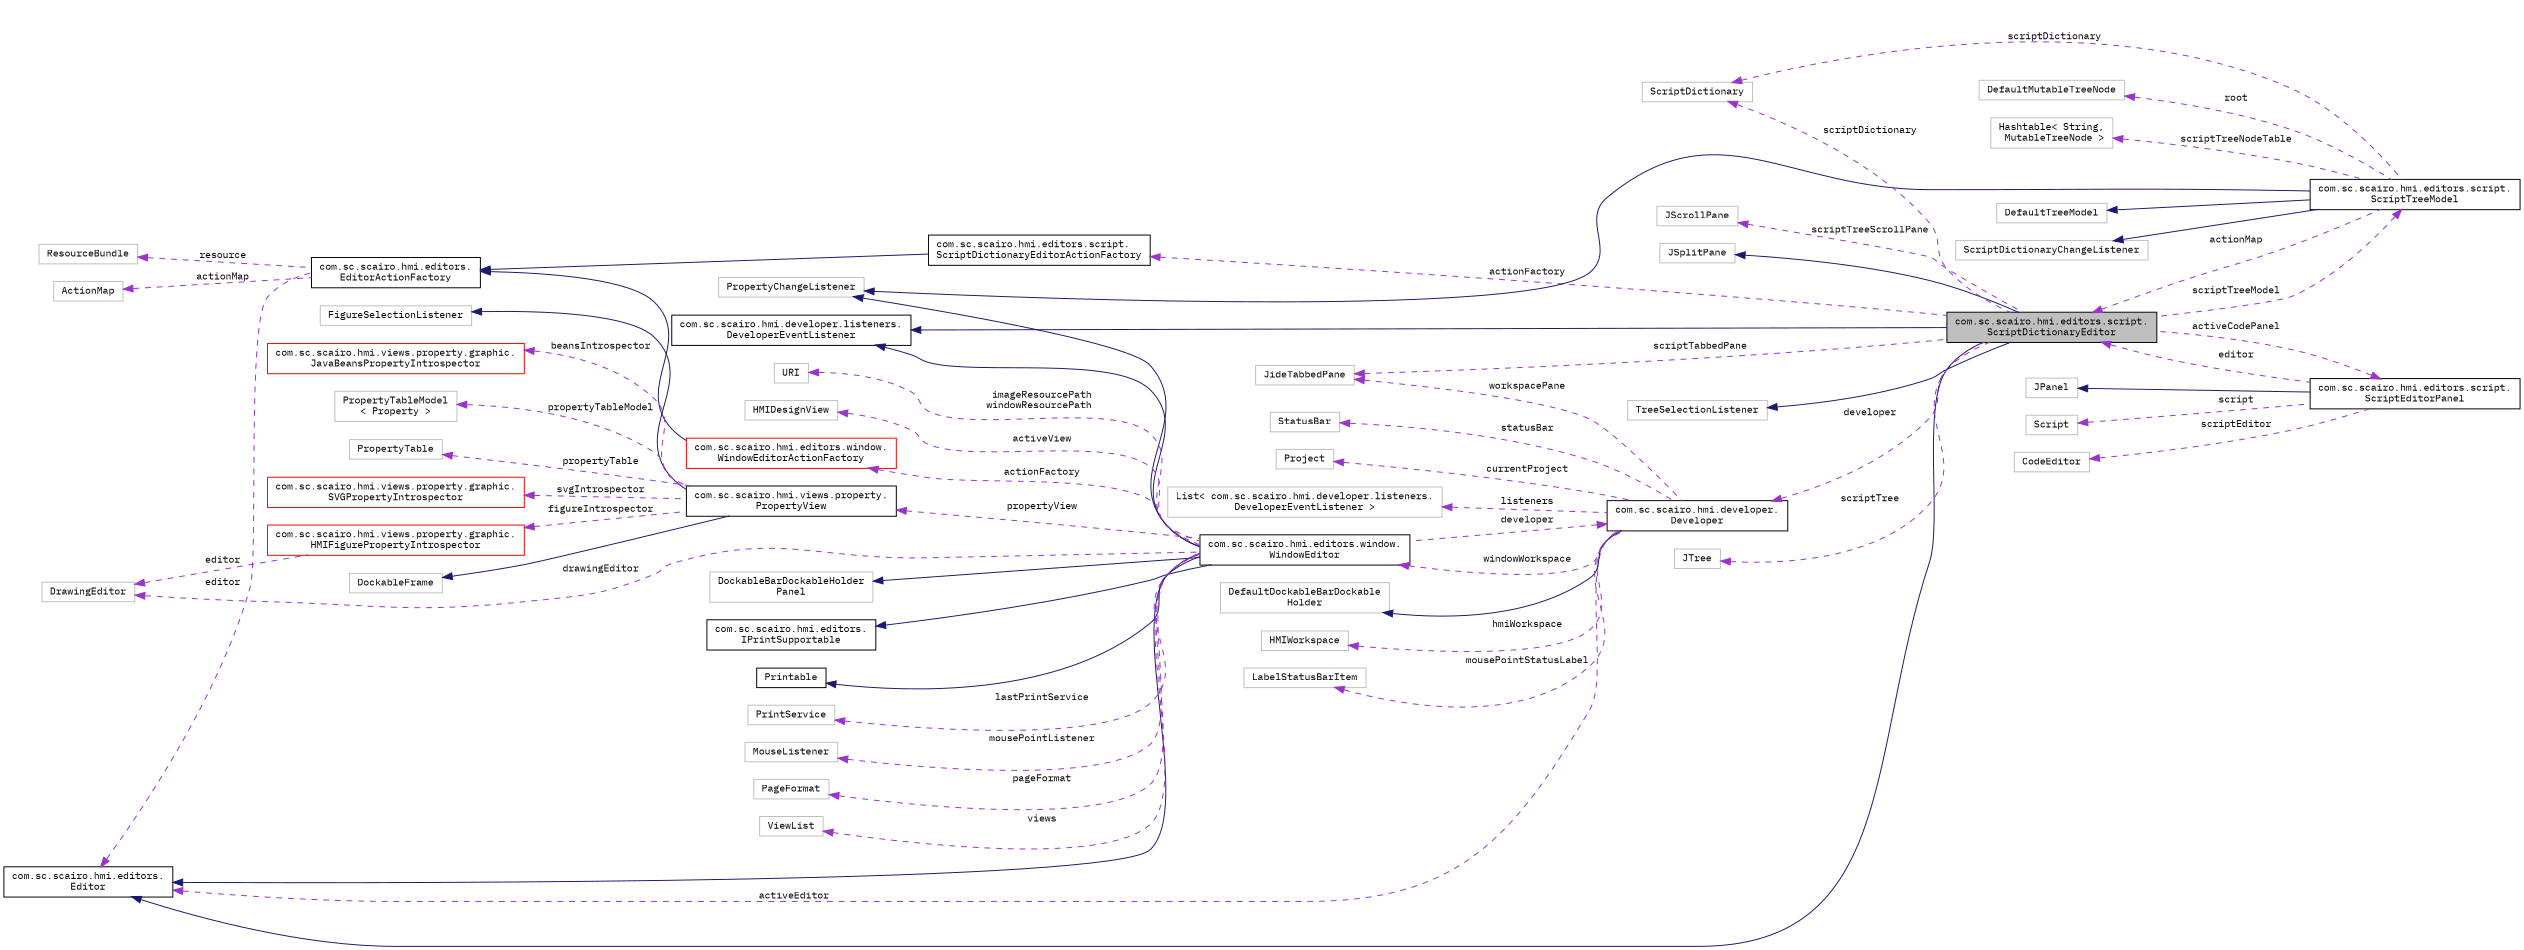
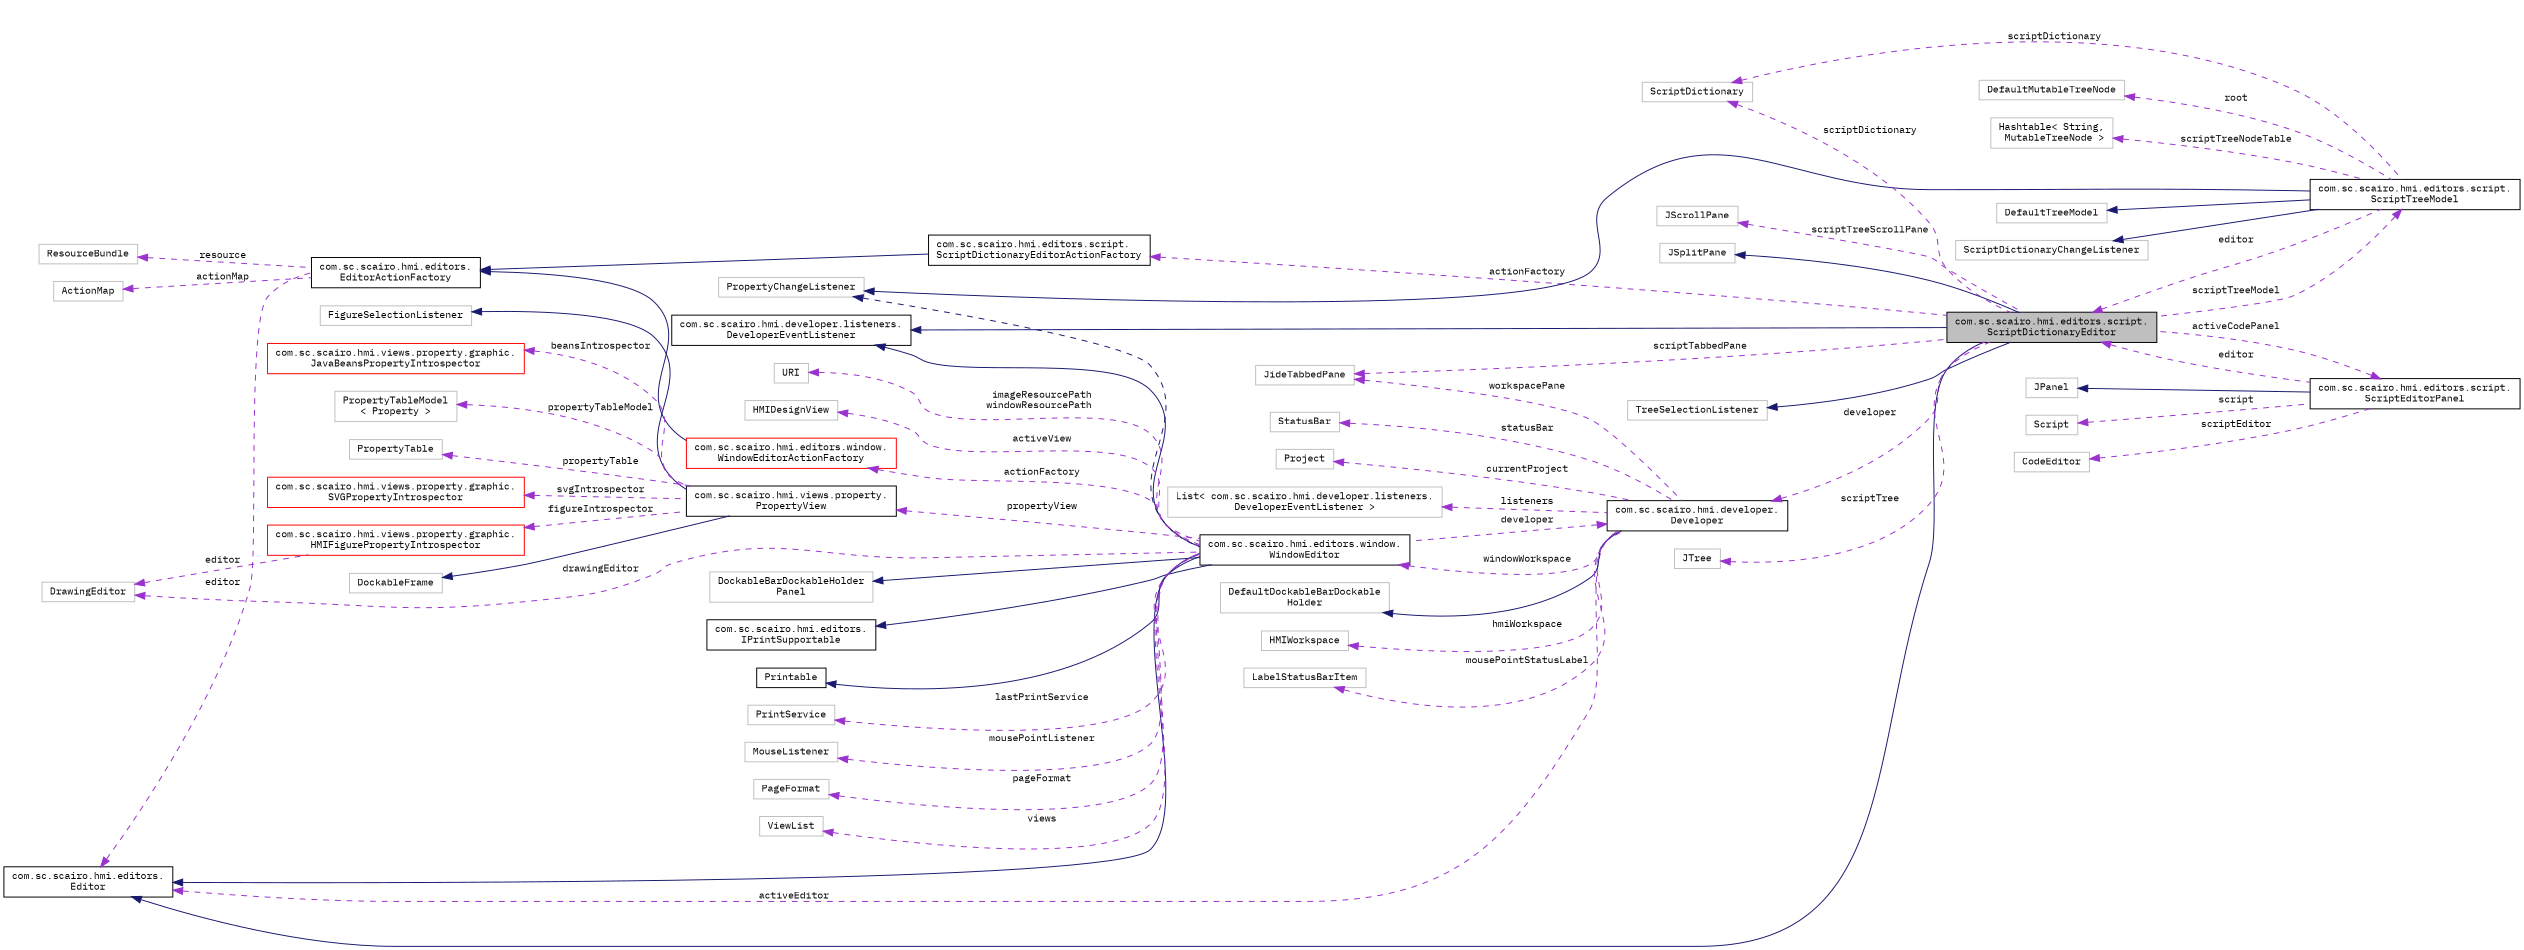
(2233, 240) -> (2233, 240)
(1111, 348) -> (1111, 348)
